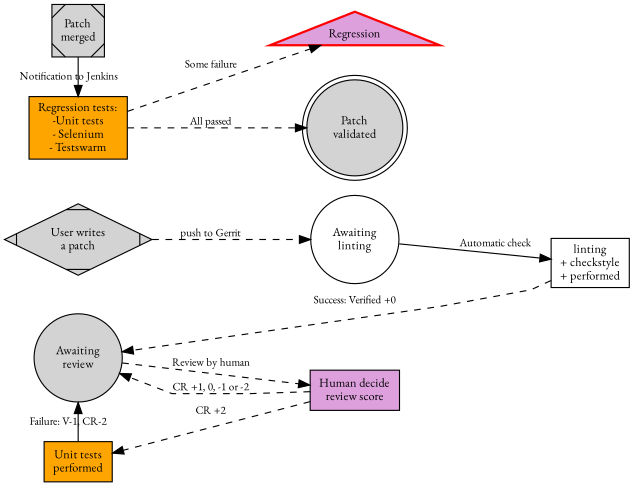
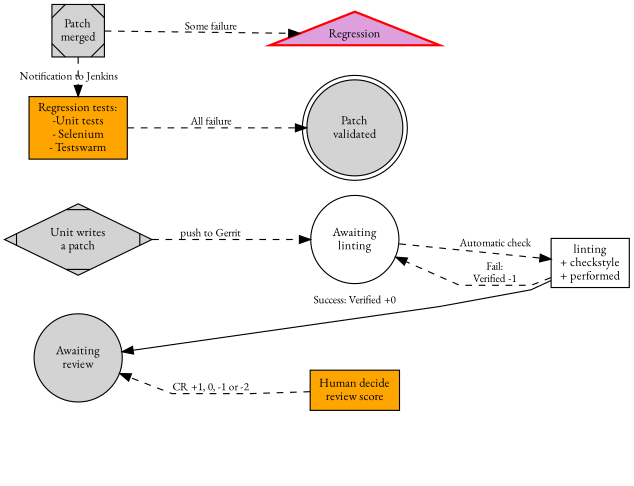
(78, 71) -> (78, 71)
(219, 80) -> (197, 32)
(211, 122) -> (211, 122)
(78, 240) -> (78, 240)
(470, 251) -> (470, 251)
none -> (477, 285)
(343, 320) -> (343, 320)
(210, 373) -> none
(355, 390) -> (355, 390)
(78, 462) -> none
